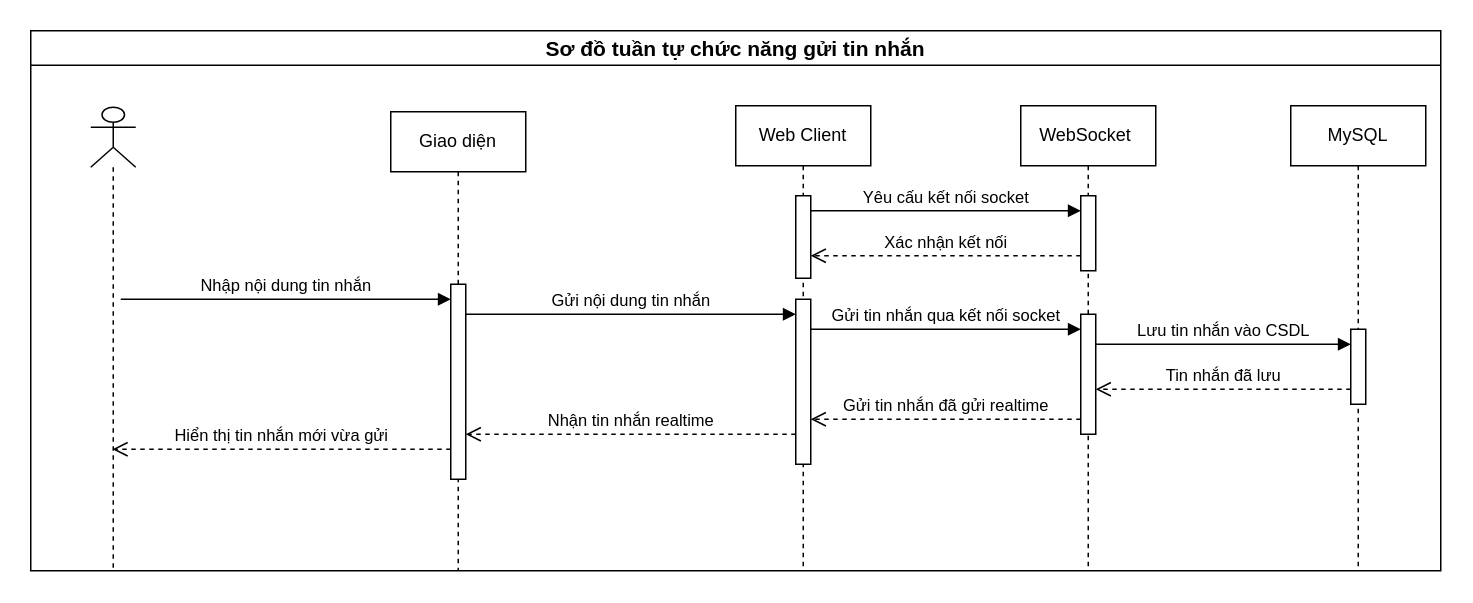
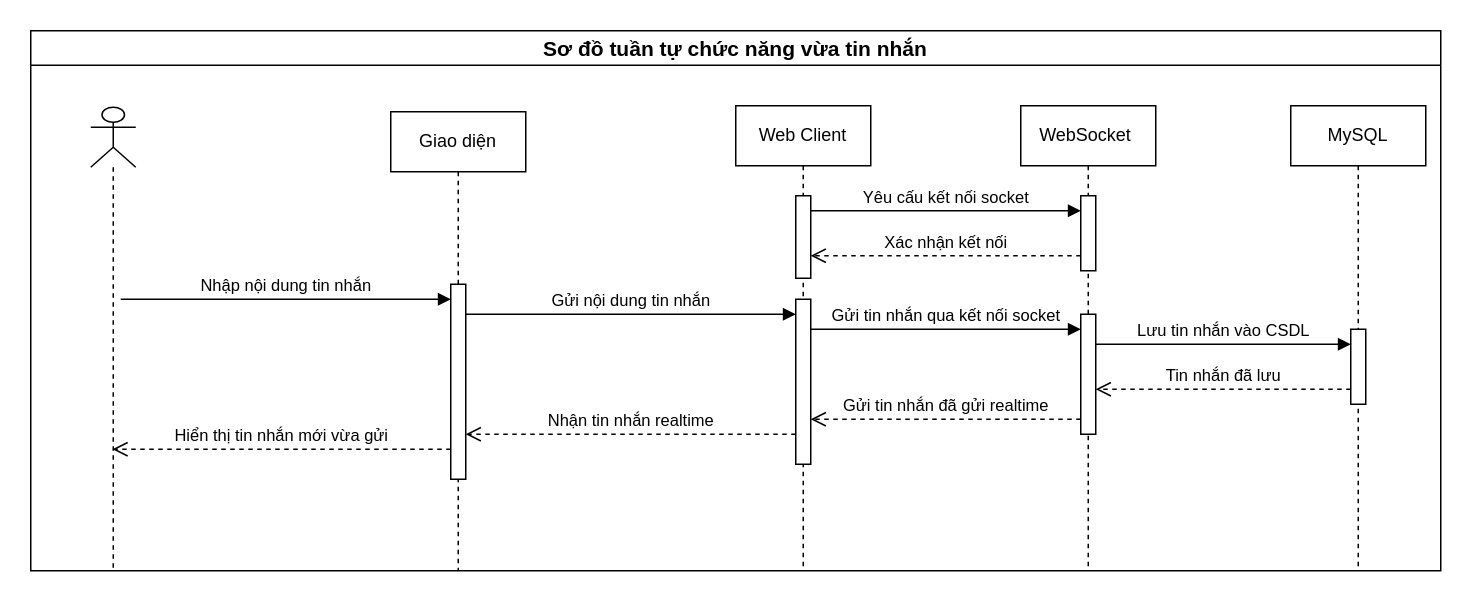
(736, 49) -> (736, 49)
